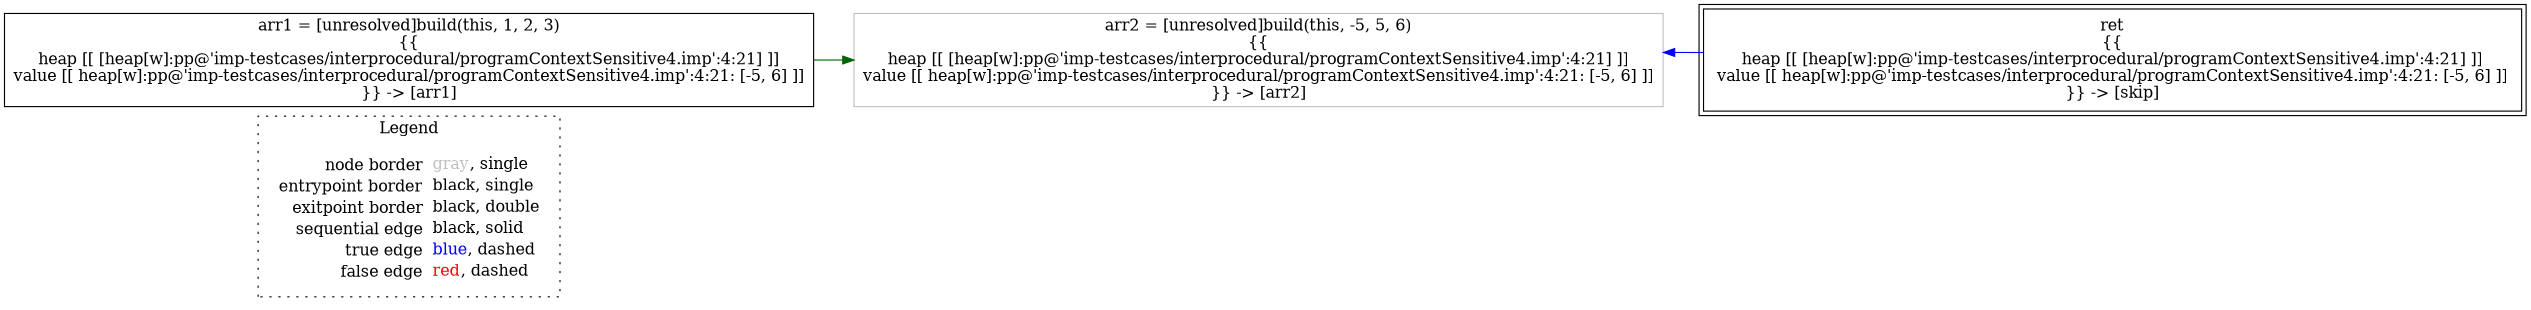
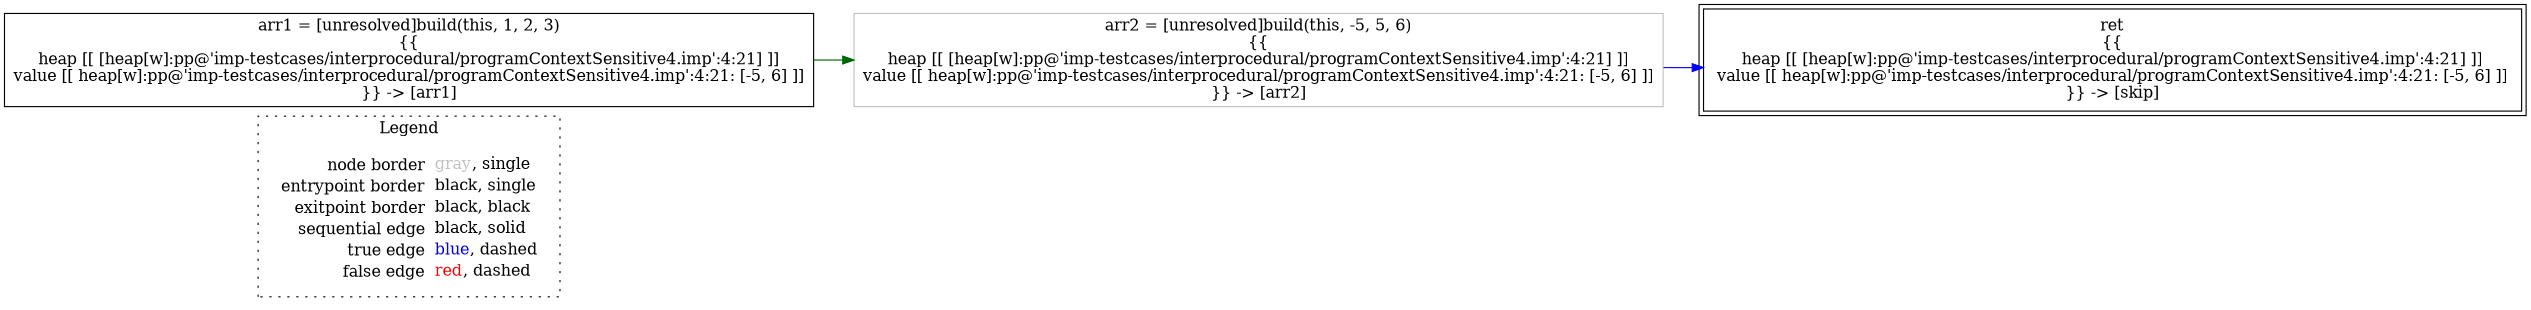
(1689, 52) -> (1678, 68)
(508, 207) -> (504, 207)
